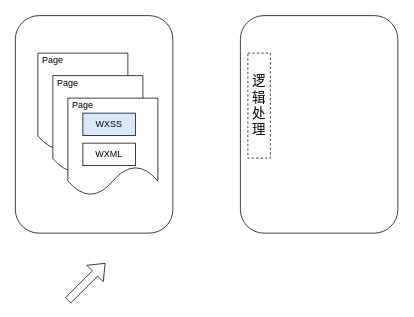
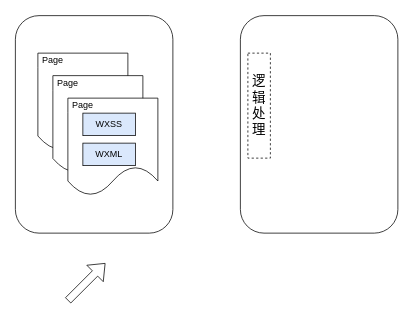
(109, 154) -> (109, 154)
